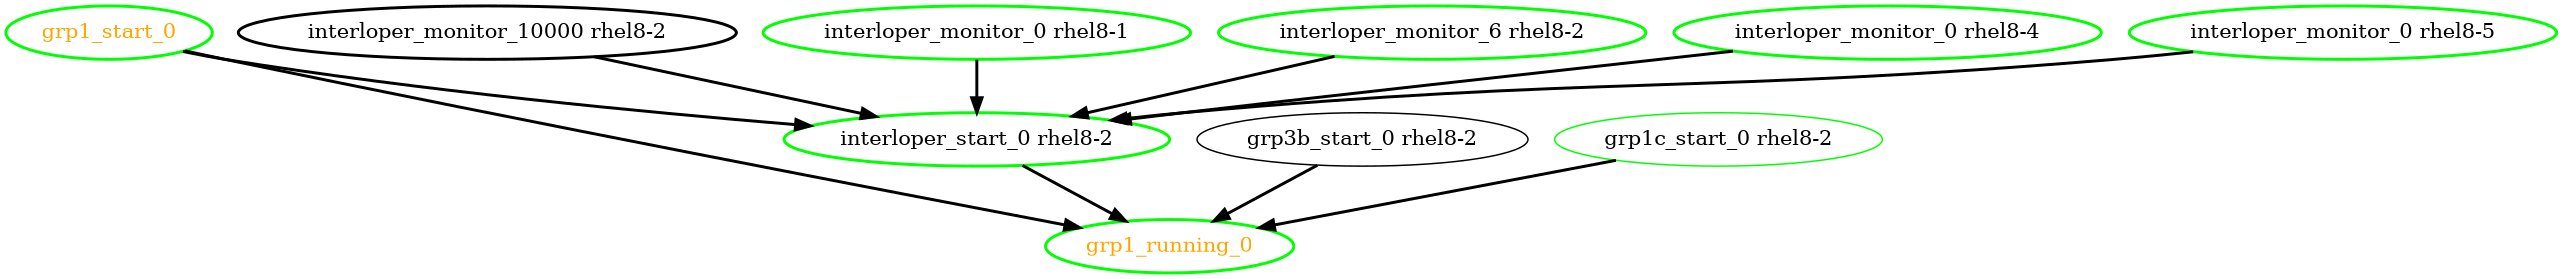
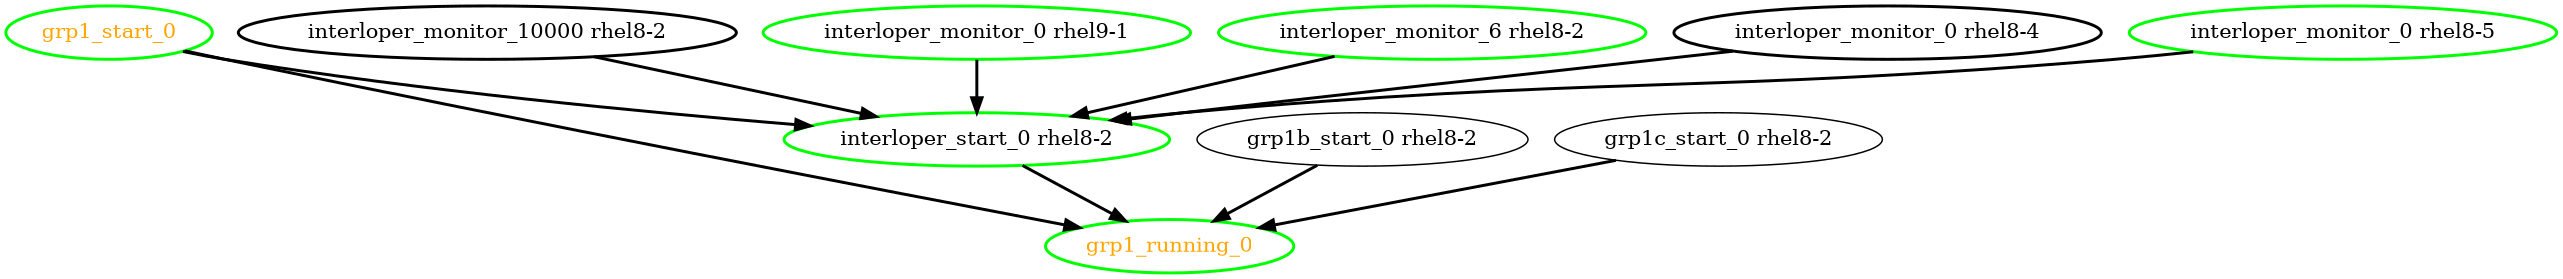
(977, 33) -> (977, 33)
(1888, 33) -> (1888, 33)
(1363, 139) -> (1363, 139)
(1718, 139) -> (1718, 139)
